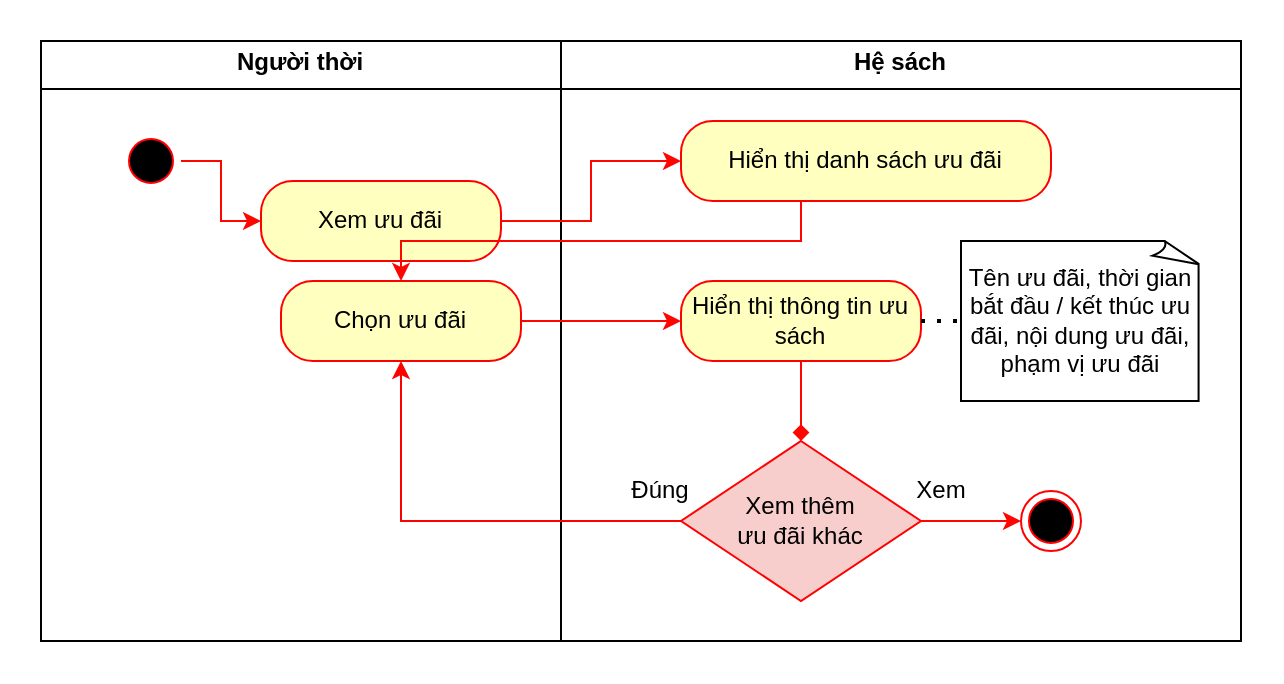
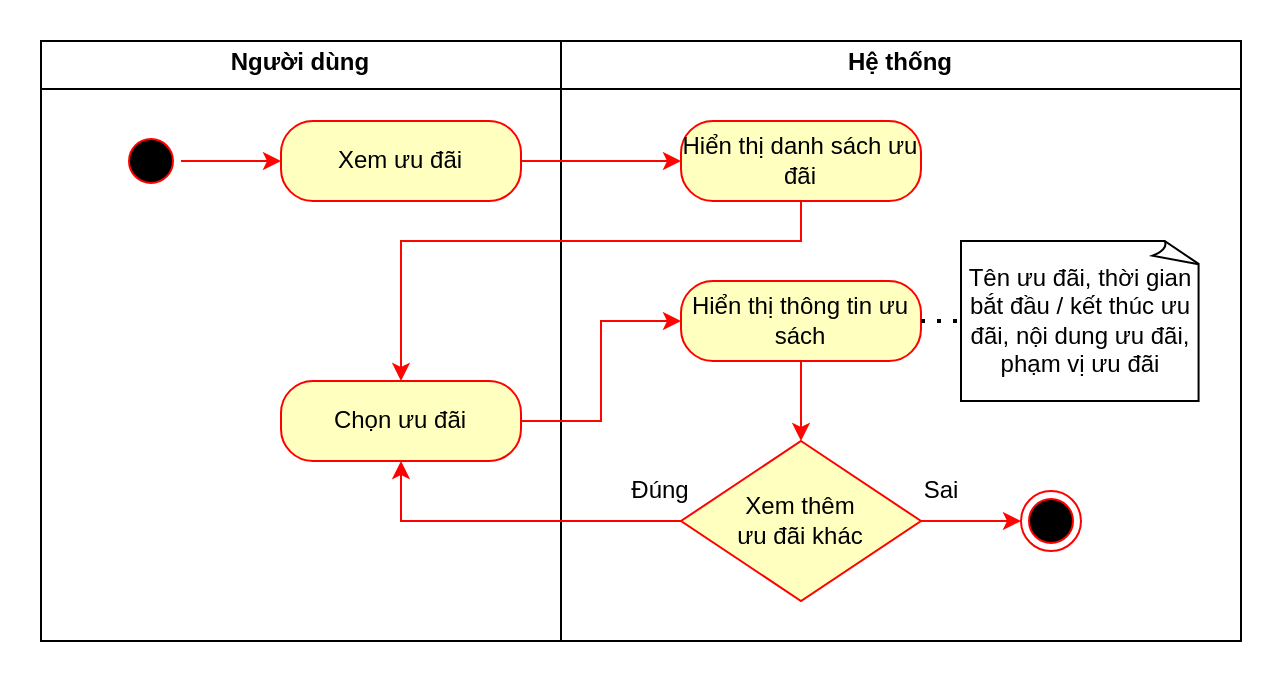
(99, 55) -> (102, 55)
(605, 55) -> (612, 55)
(866, 161) -> (801, 161)
(381, 221) -> (401, 161)
(401, 321) -> (401, 421)
(801, 425) -> (801, 426)
(942, 491) -> (942, 491)
(801, 521) -> (801, 521)
